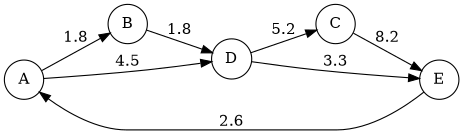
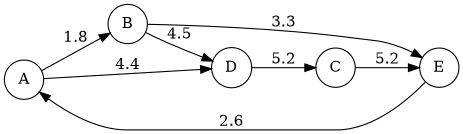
(180, 30) -> (180, 34)
(387, 38) -> (387, 59)
(128, 62) -> (128, 65)
(330, 71) -> (281, 31)
